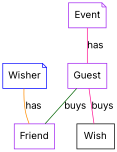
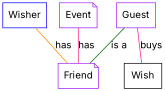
(87, 46) -> (78, 46)
(25, 76) -> (25, 15)
(75, 106) -> (119, 46)
(34, 136) -> (78, 76)
